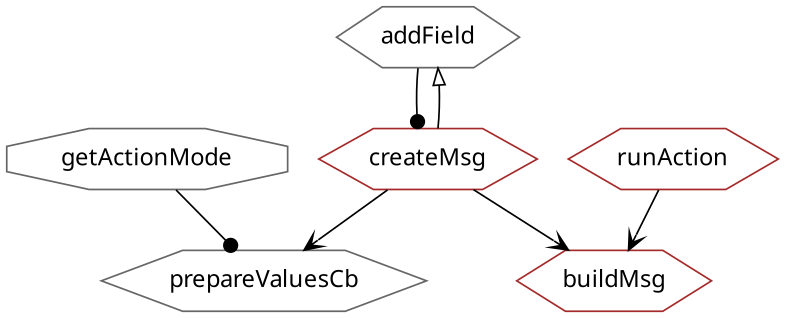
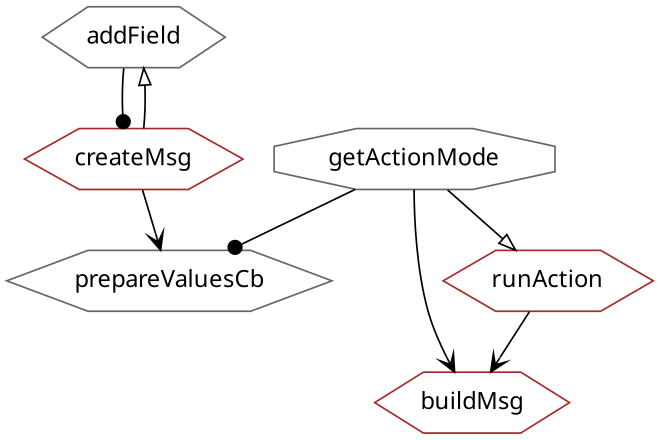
none -> (475, 214)
(514, 215) -> (421, 275)
